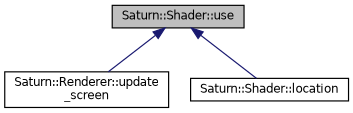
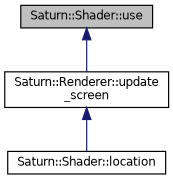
(229, 57) -> (87, 135)
